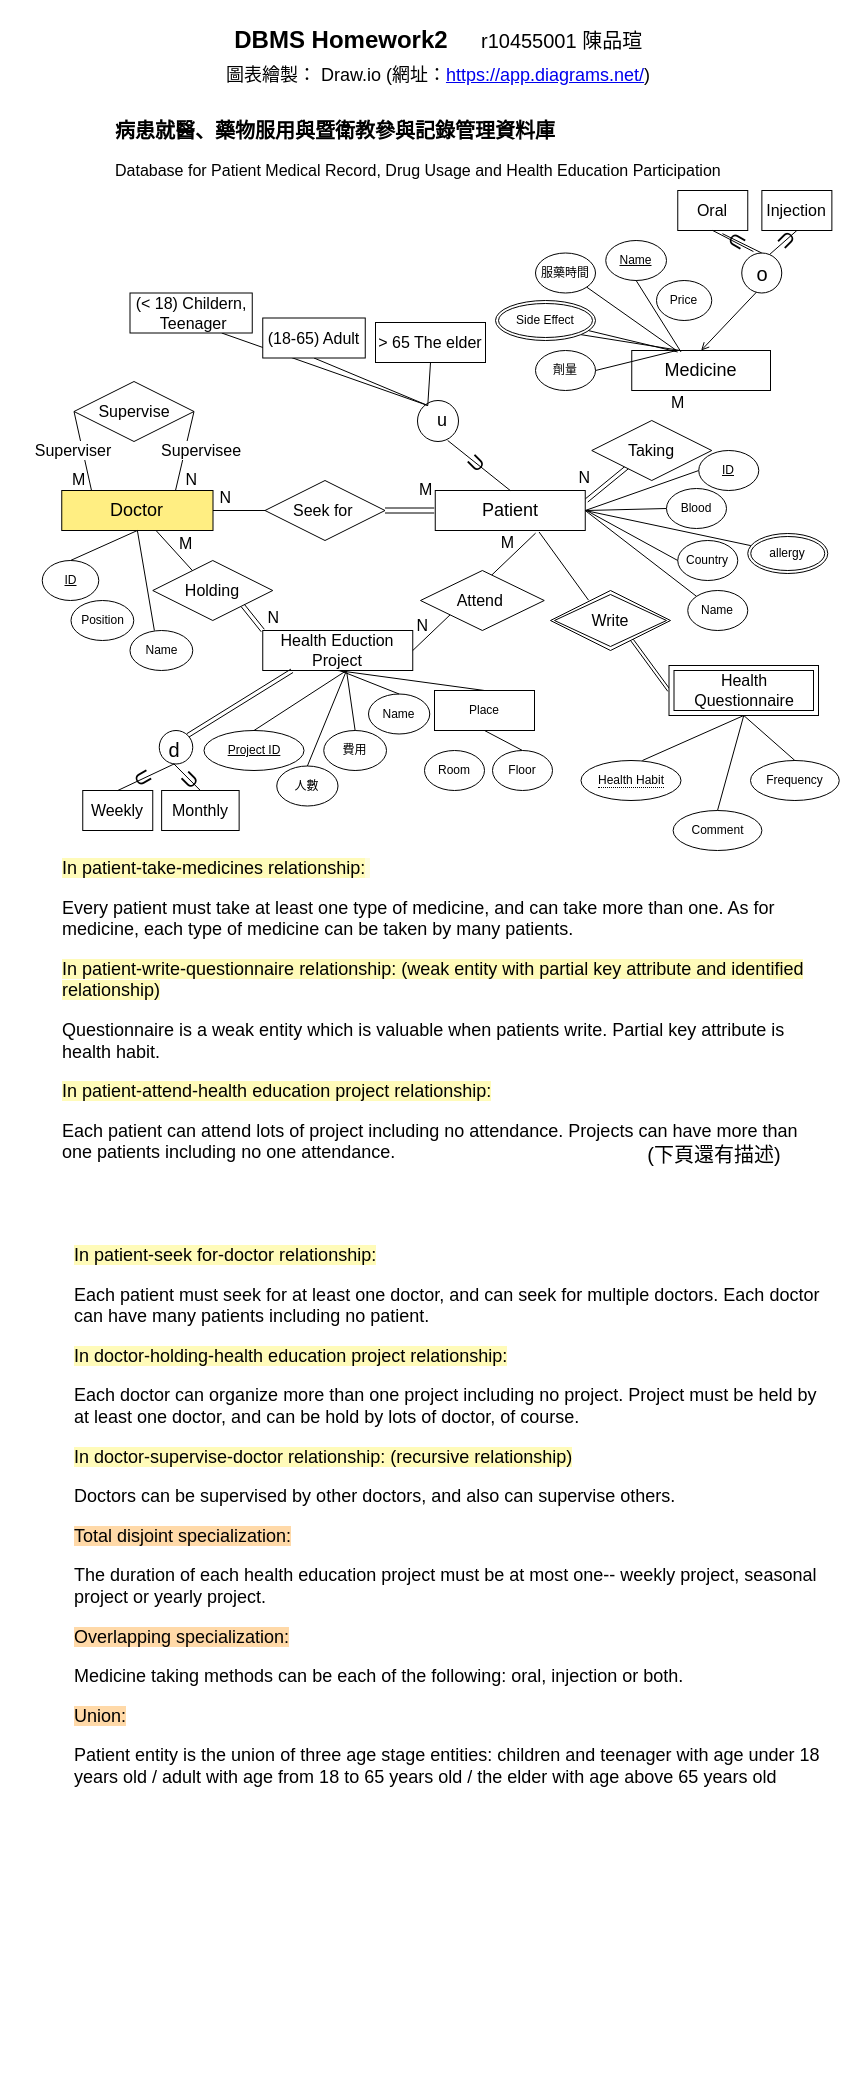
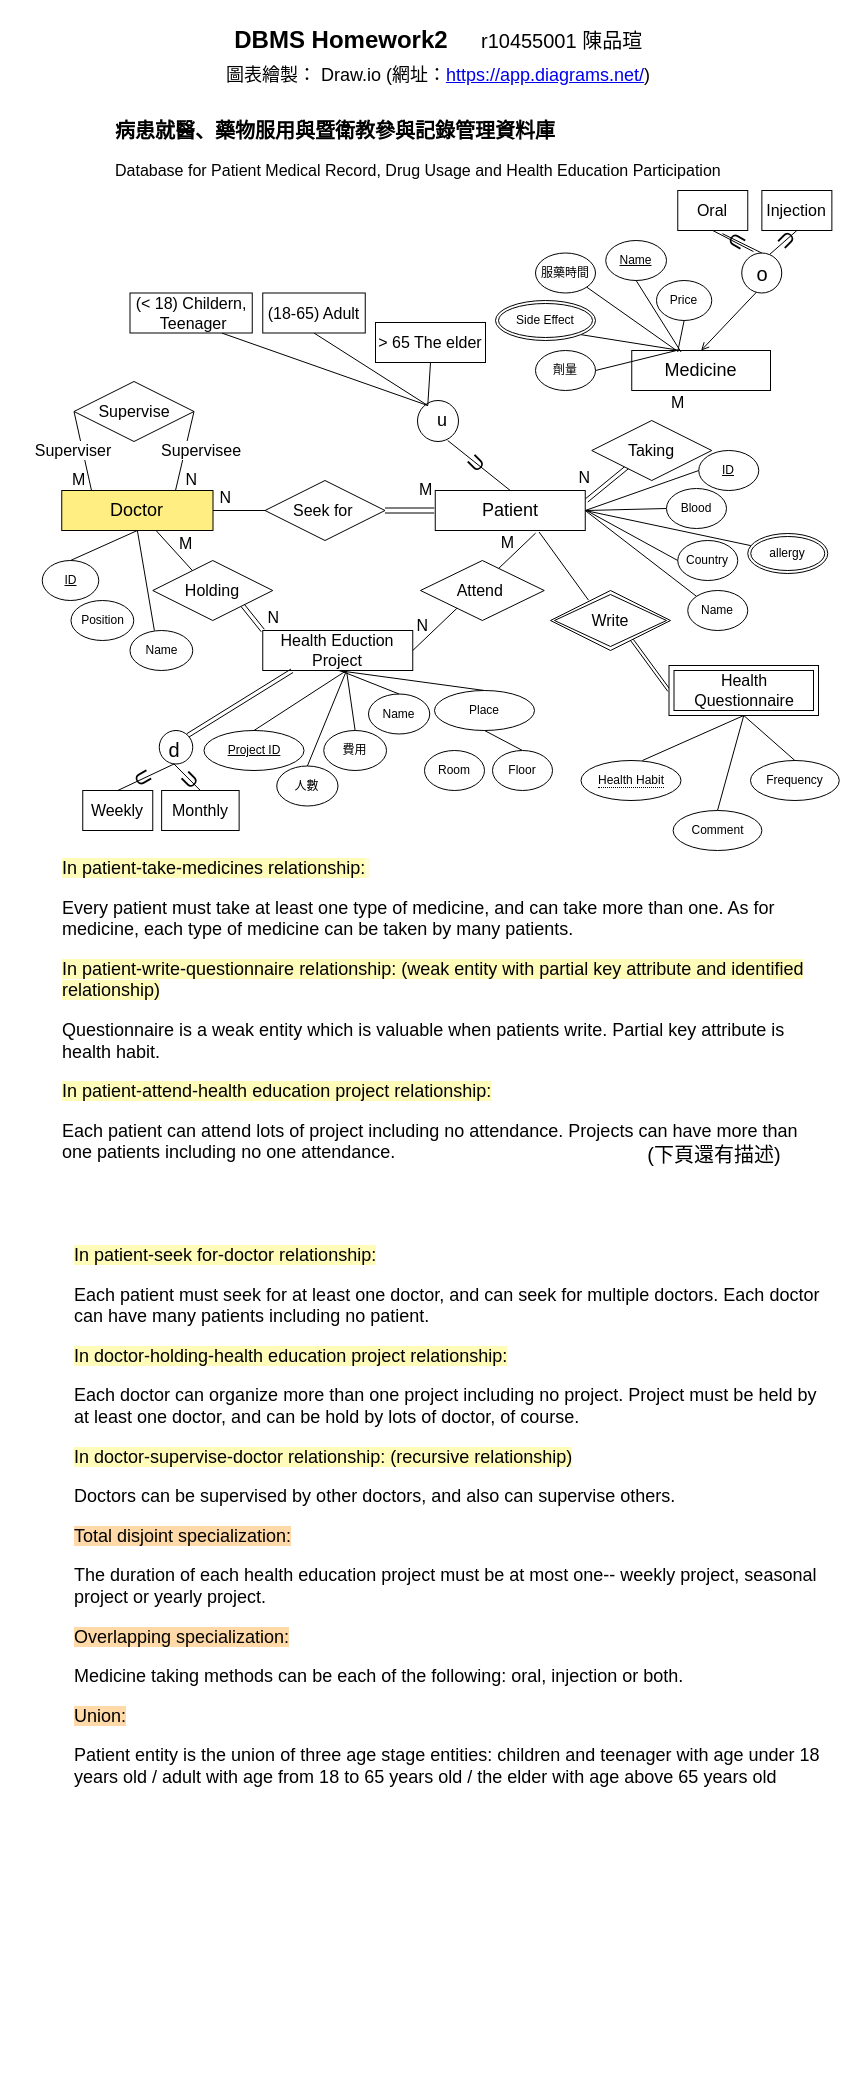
(613, 336) -> (681, 336)
(314, 338) -> (314, 313)
(482, 601) -> (482, 591)
(485, 711) -> (485, 711)
